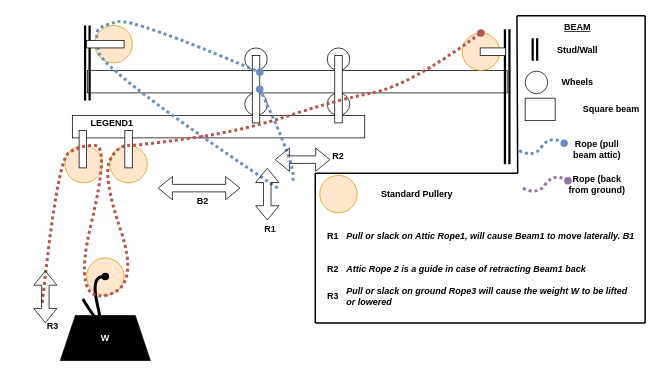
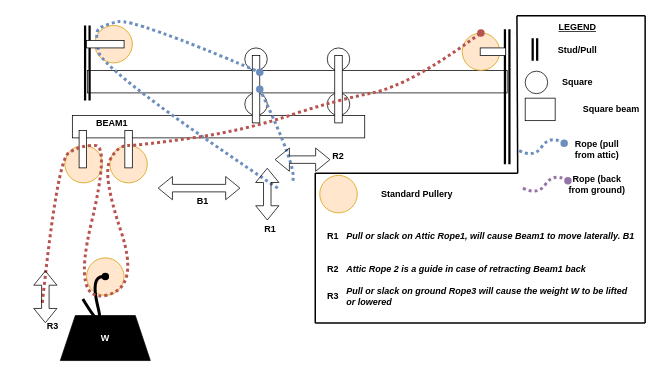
(578, 27) -> (578, 27)
(578, 50) -> (578, 50)
(578, 82) -> (578, 82)
(112, 123) -> (112, 123)
(597, 149) -> (597, 149)
(203, 201) -> (203, 201)
